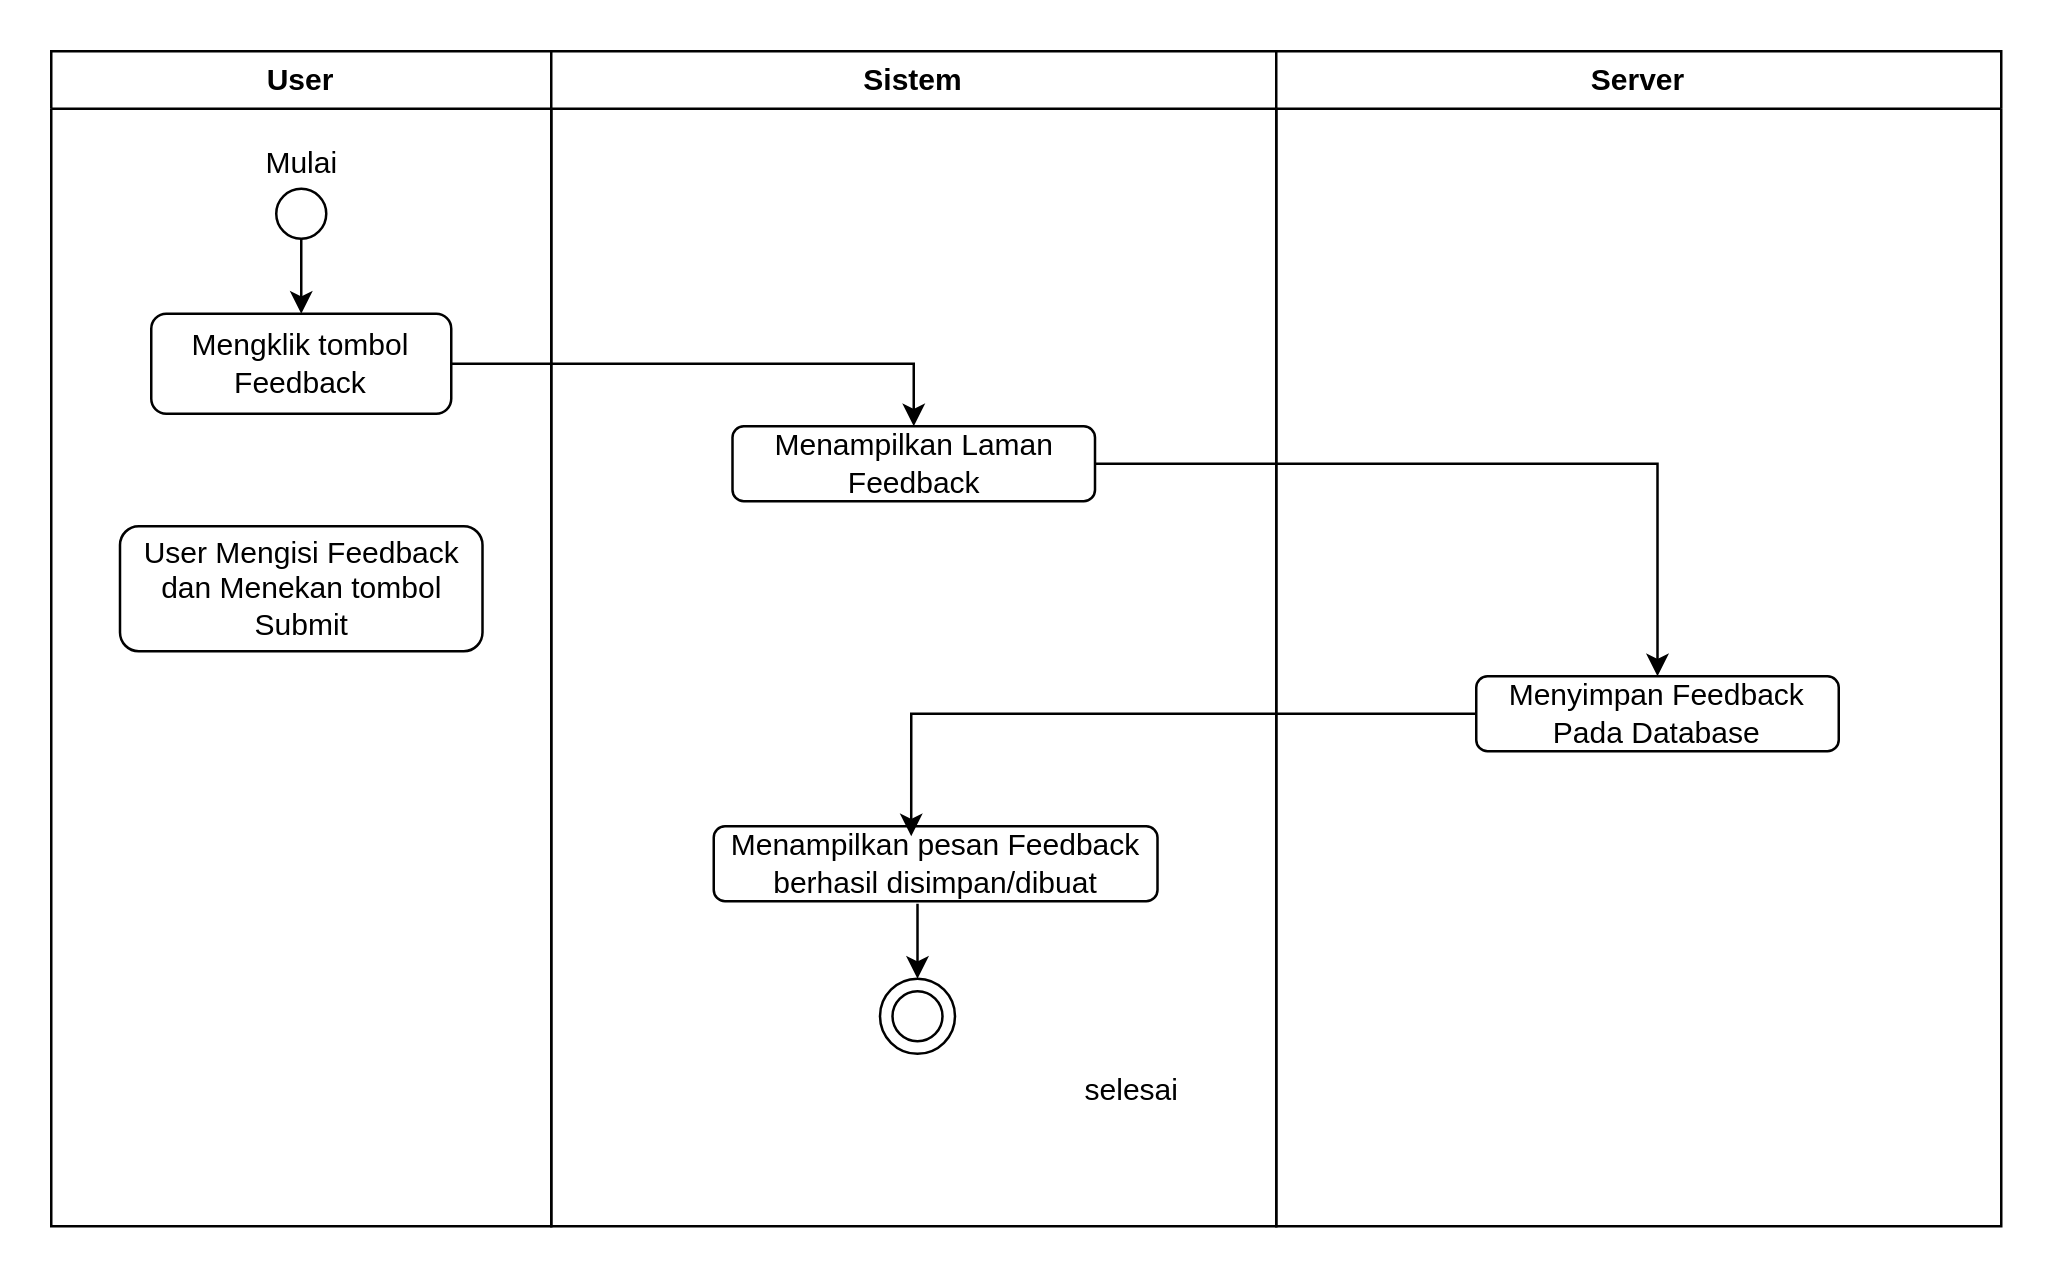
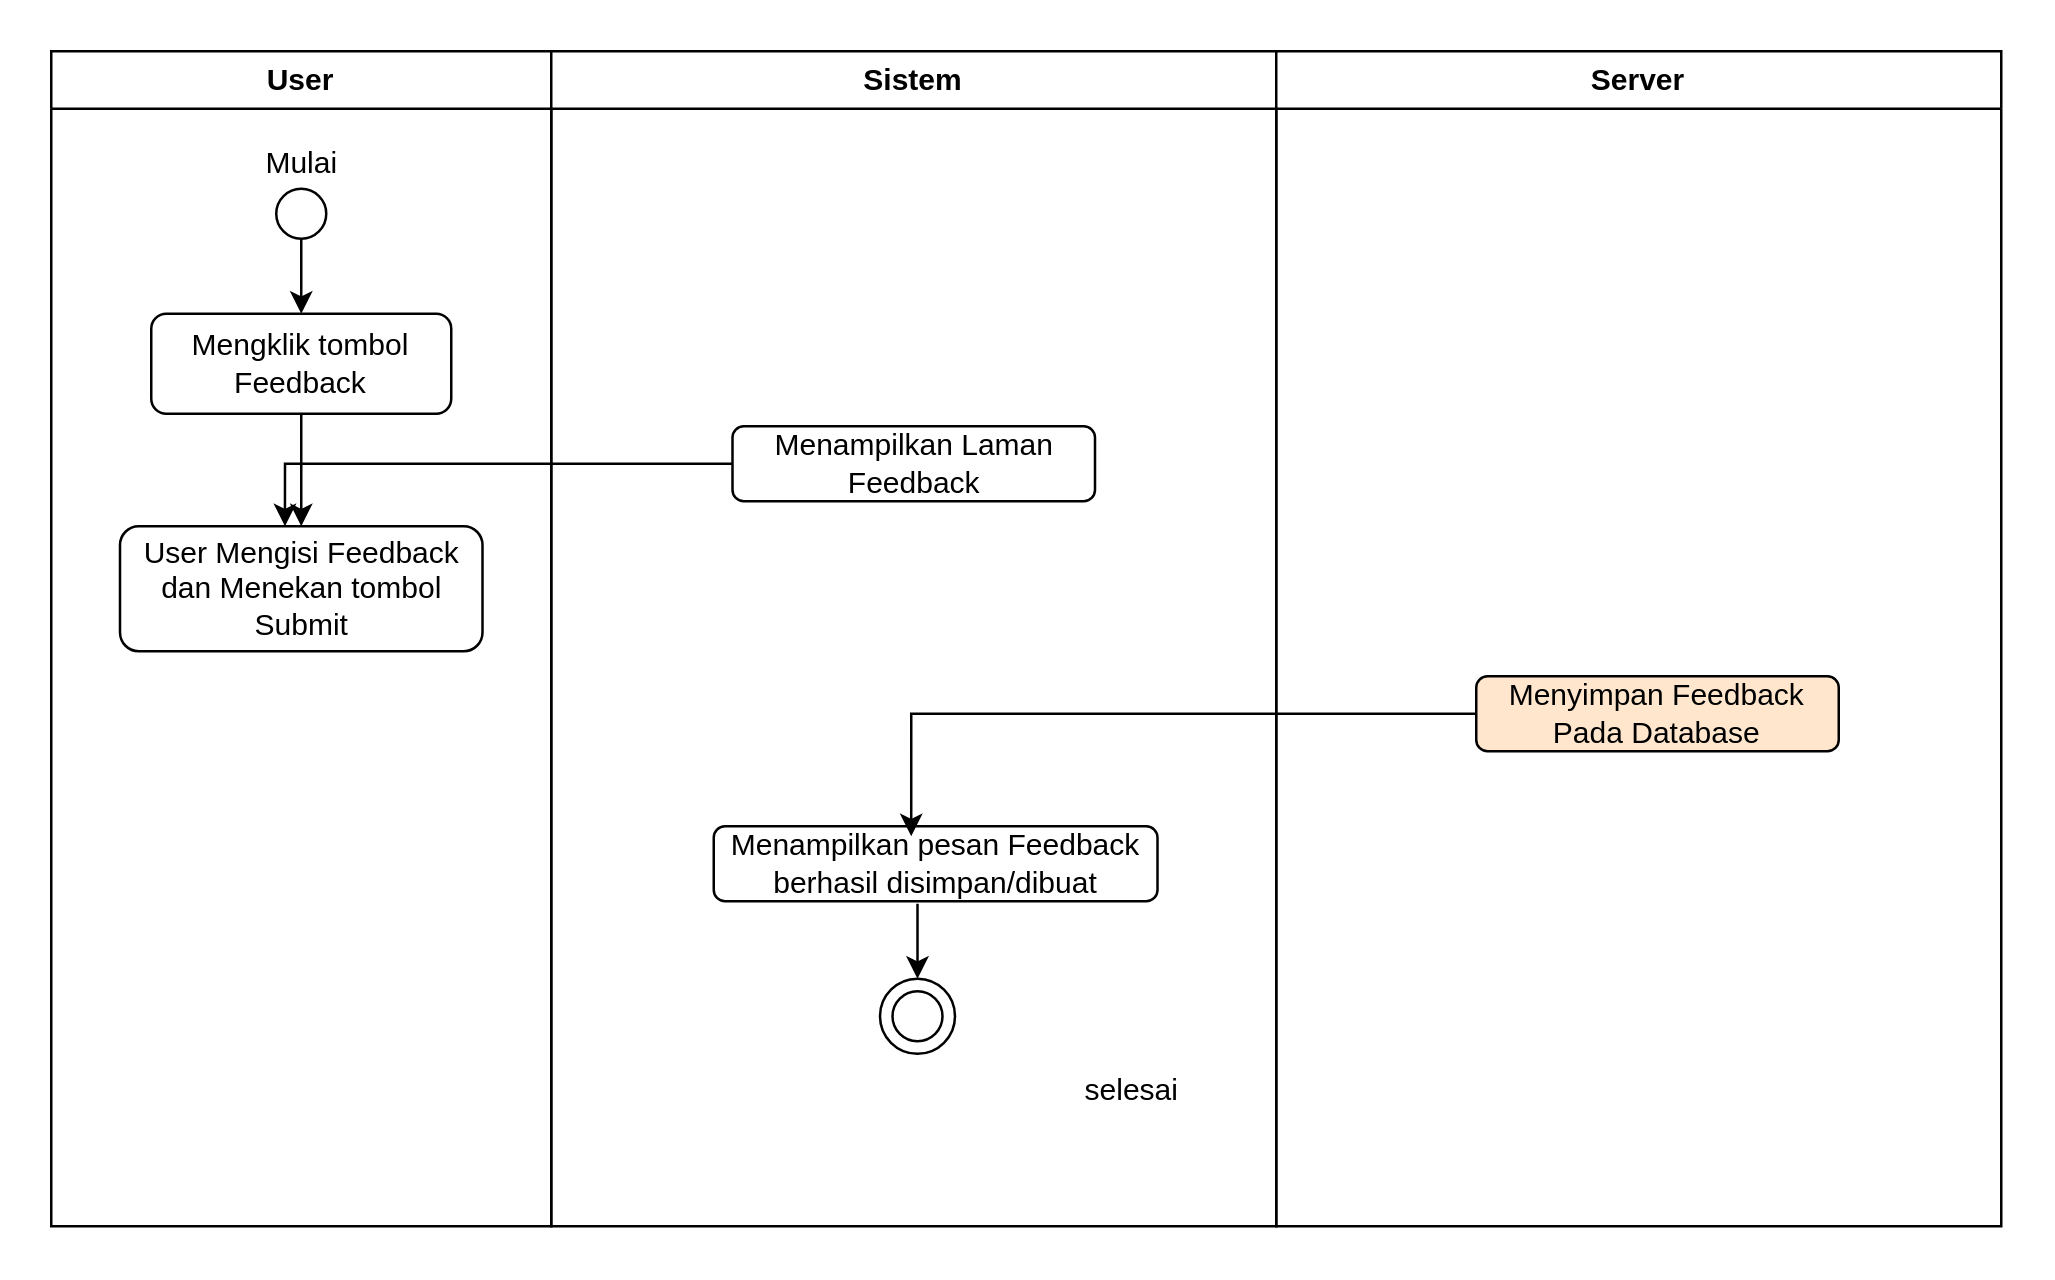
(758, 364) -> (301, 436)
(1567, 464) -> (426, 464)
(1658, 714) -> (1658, 714)
